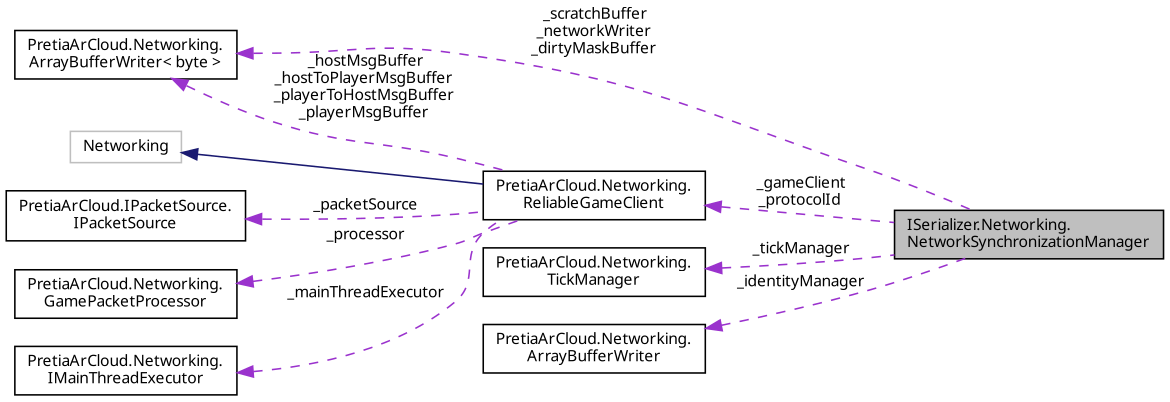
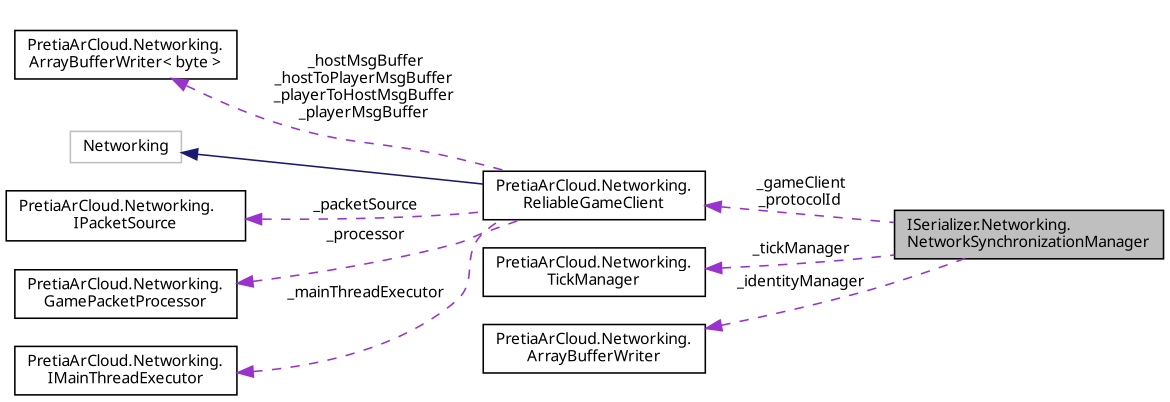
(623, 86) -> none
(126, 216) -> (126, 216)
